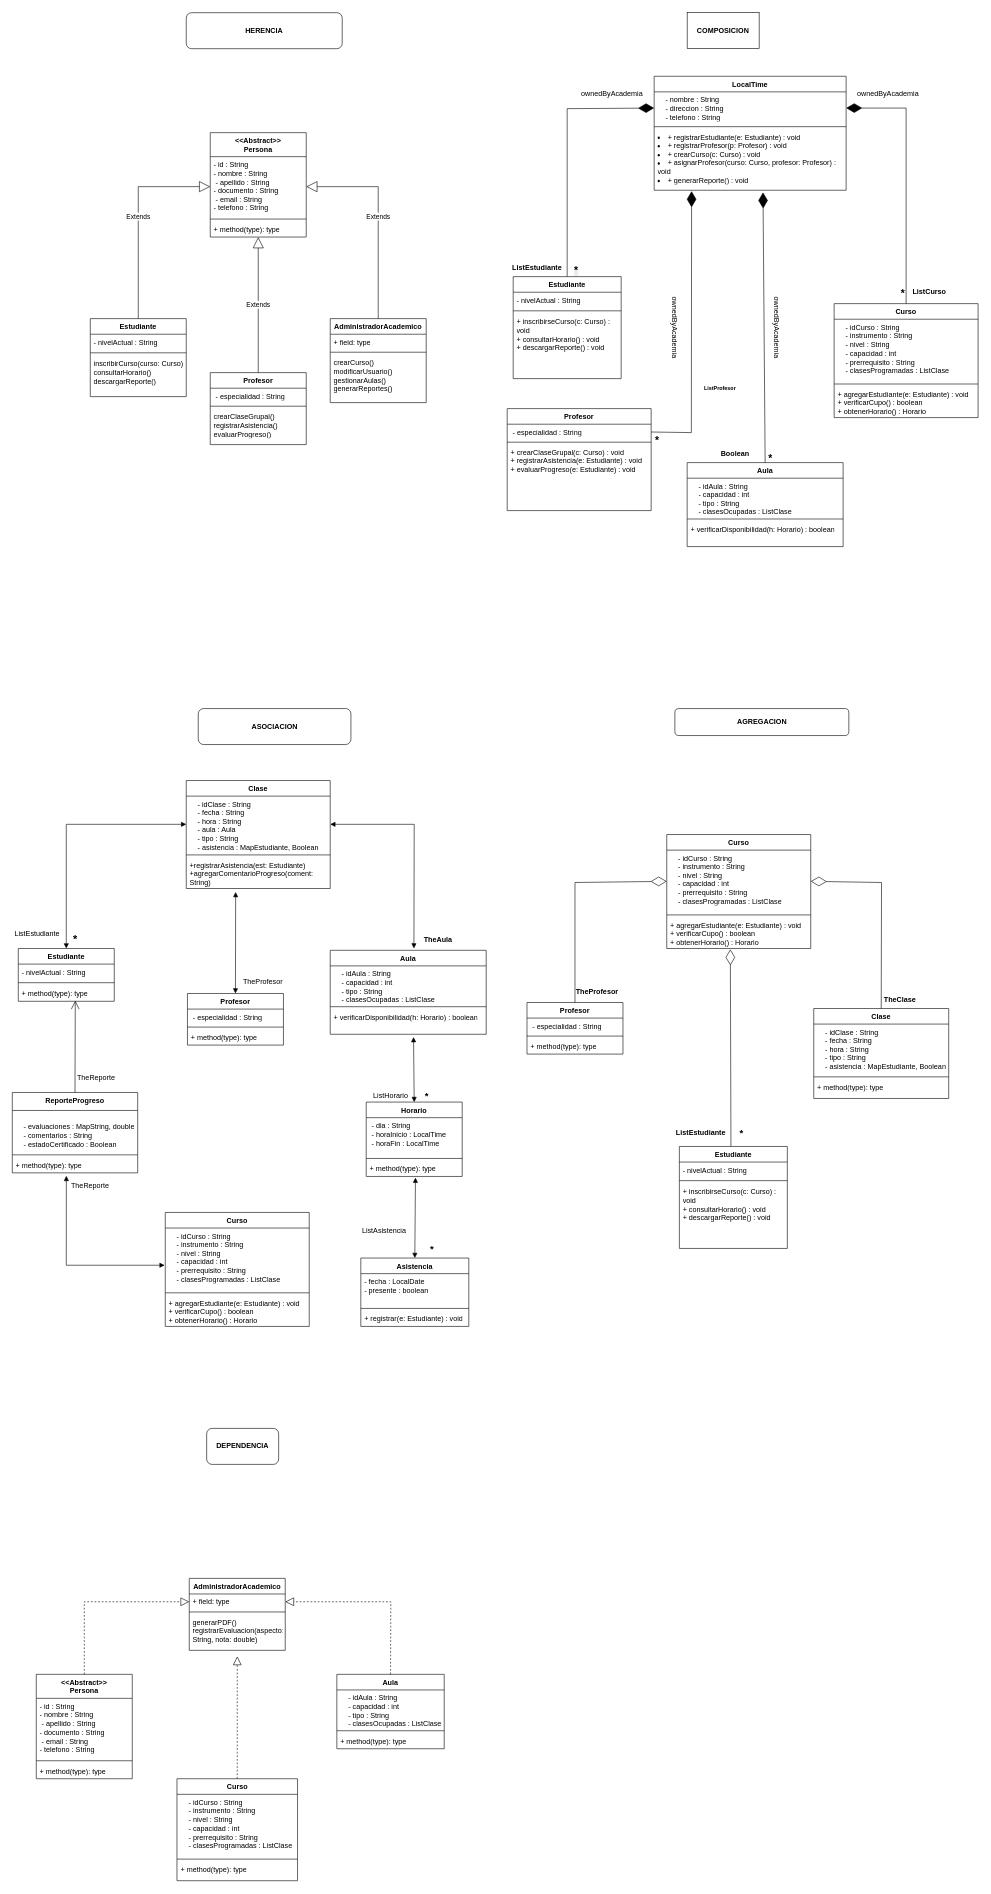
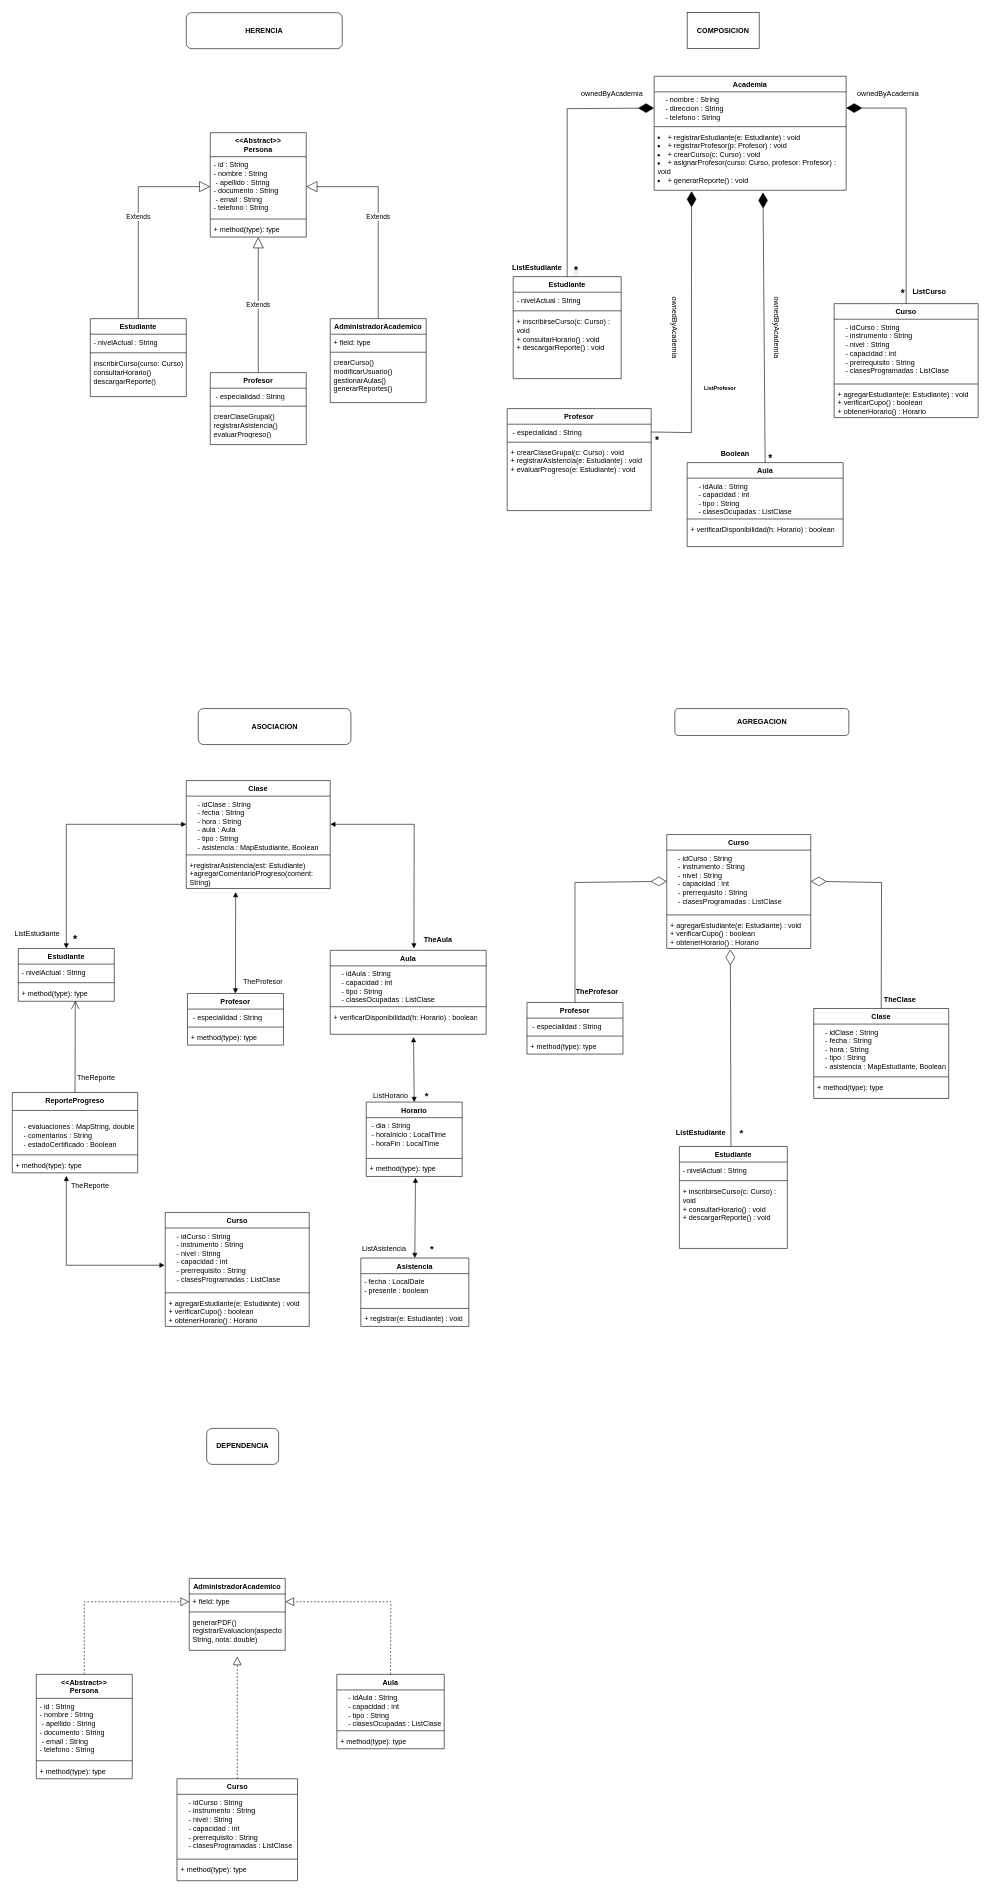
(750, 84) -> (750, 84)
(384, 1231) -> (384, 1249)
